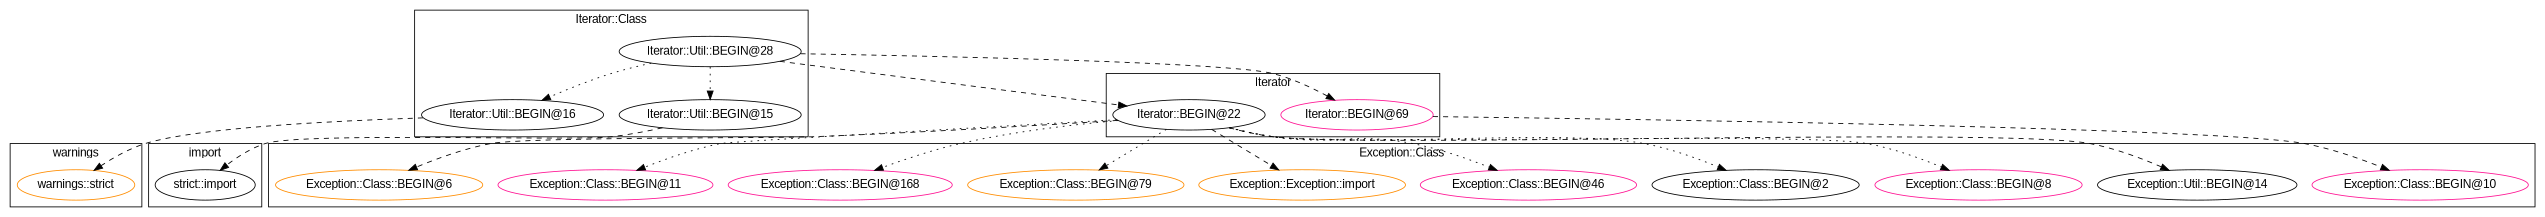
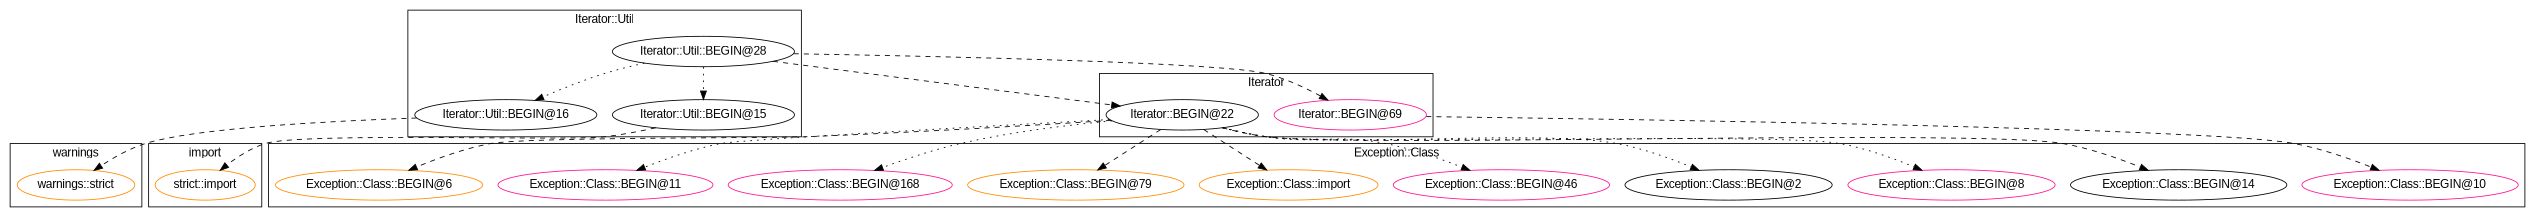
(611, 20) -> (605, 20)
(1133, 149) -> (1130, 149)
(205, 185) -> (205, 185)
(1302, 185) -> (1289, 185)
(2197, 185) -> (2179, 185)
